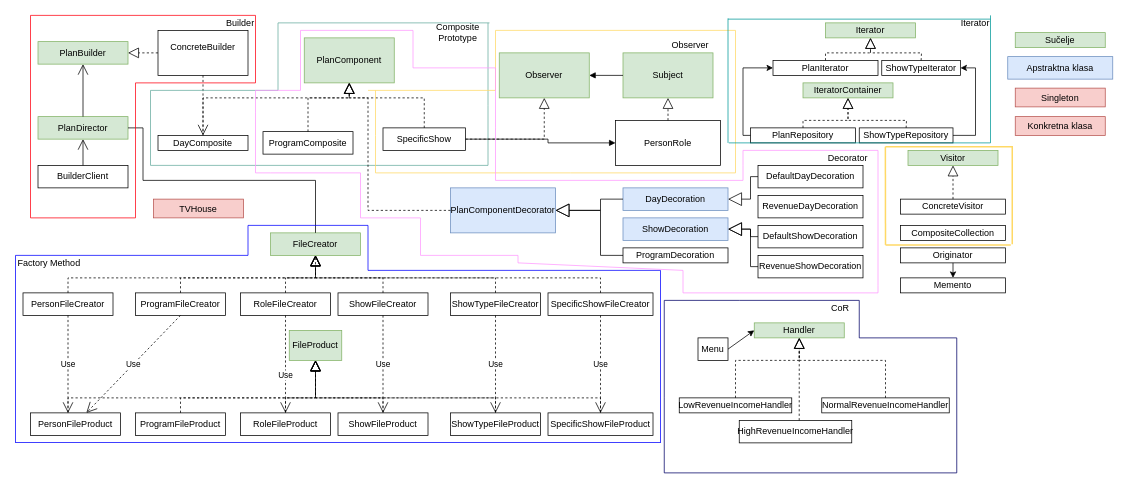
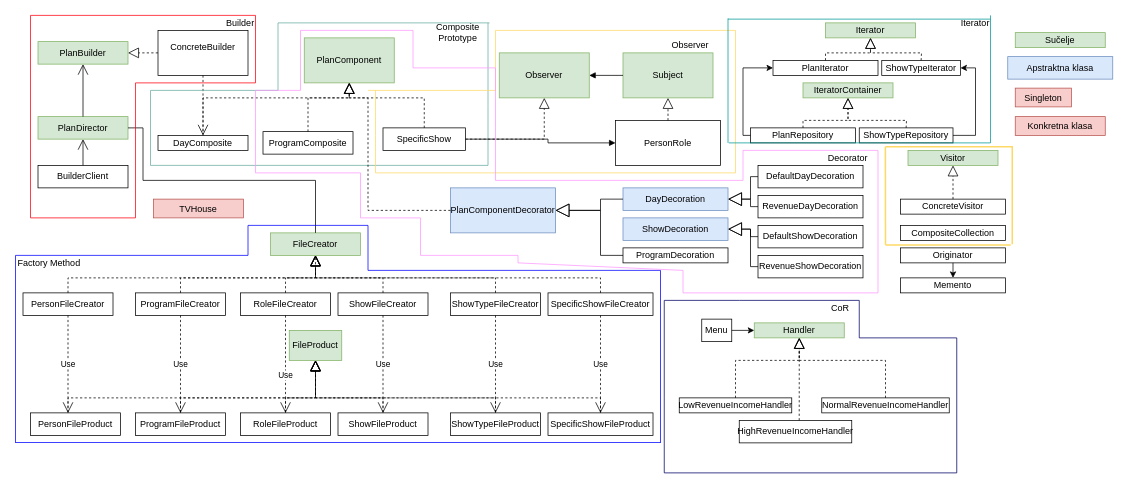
(1060, 98) -> (1043, 98)
none -> (751, 207)
(713, 349) -> (717, 330)
(134, 363) -> (180, 355)
